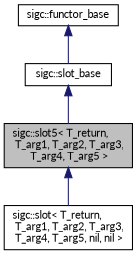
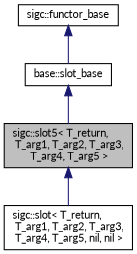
(68, 75) -> (68, 75)
